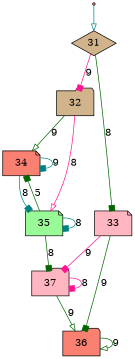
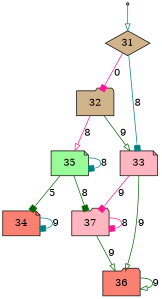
(89, 73) -> (117, 73)
(104, 129) -> (133, 99)
(51, 131) -> (115, 131)
(20, 191) -> none
(99, 280) -> (137, 220)
